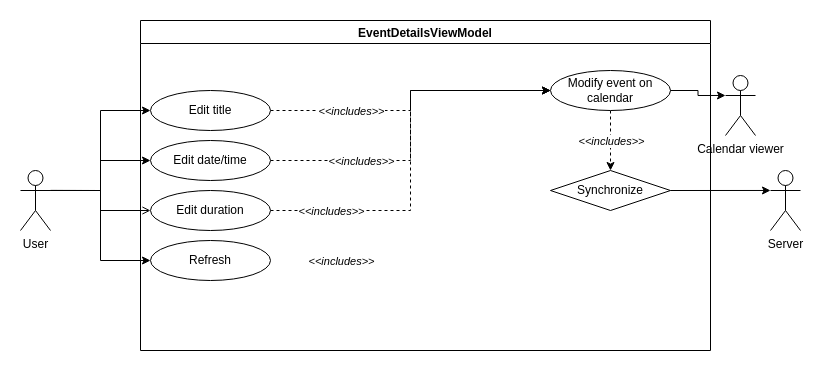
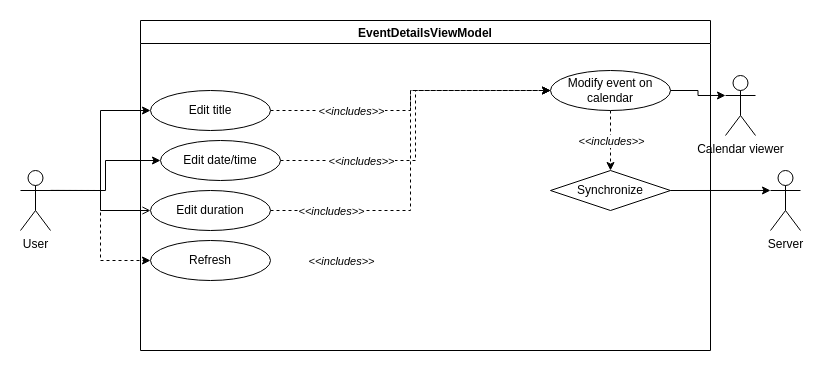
(211, 161) -> (221, 161)
(101, 258) -> (101, 258)
